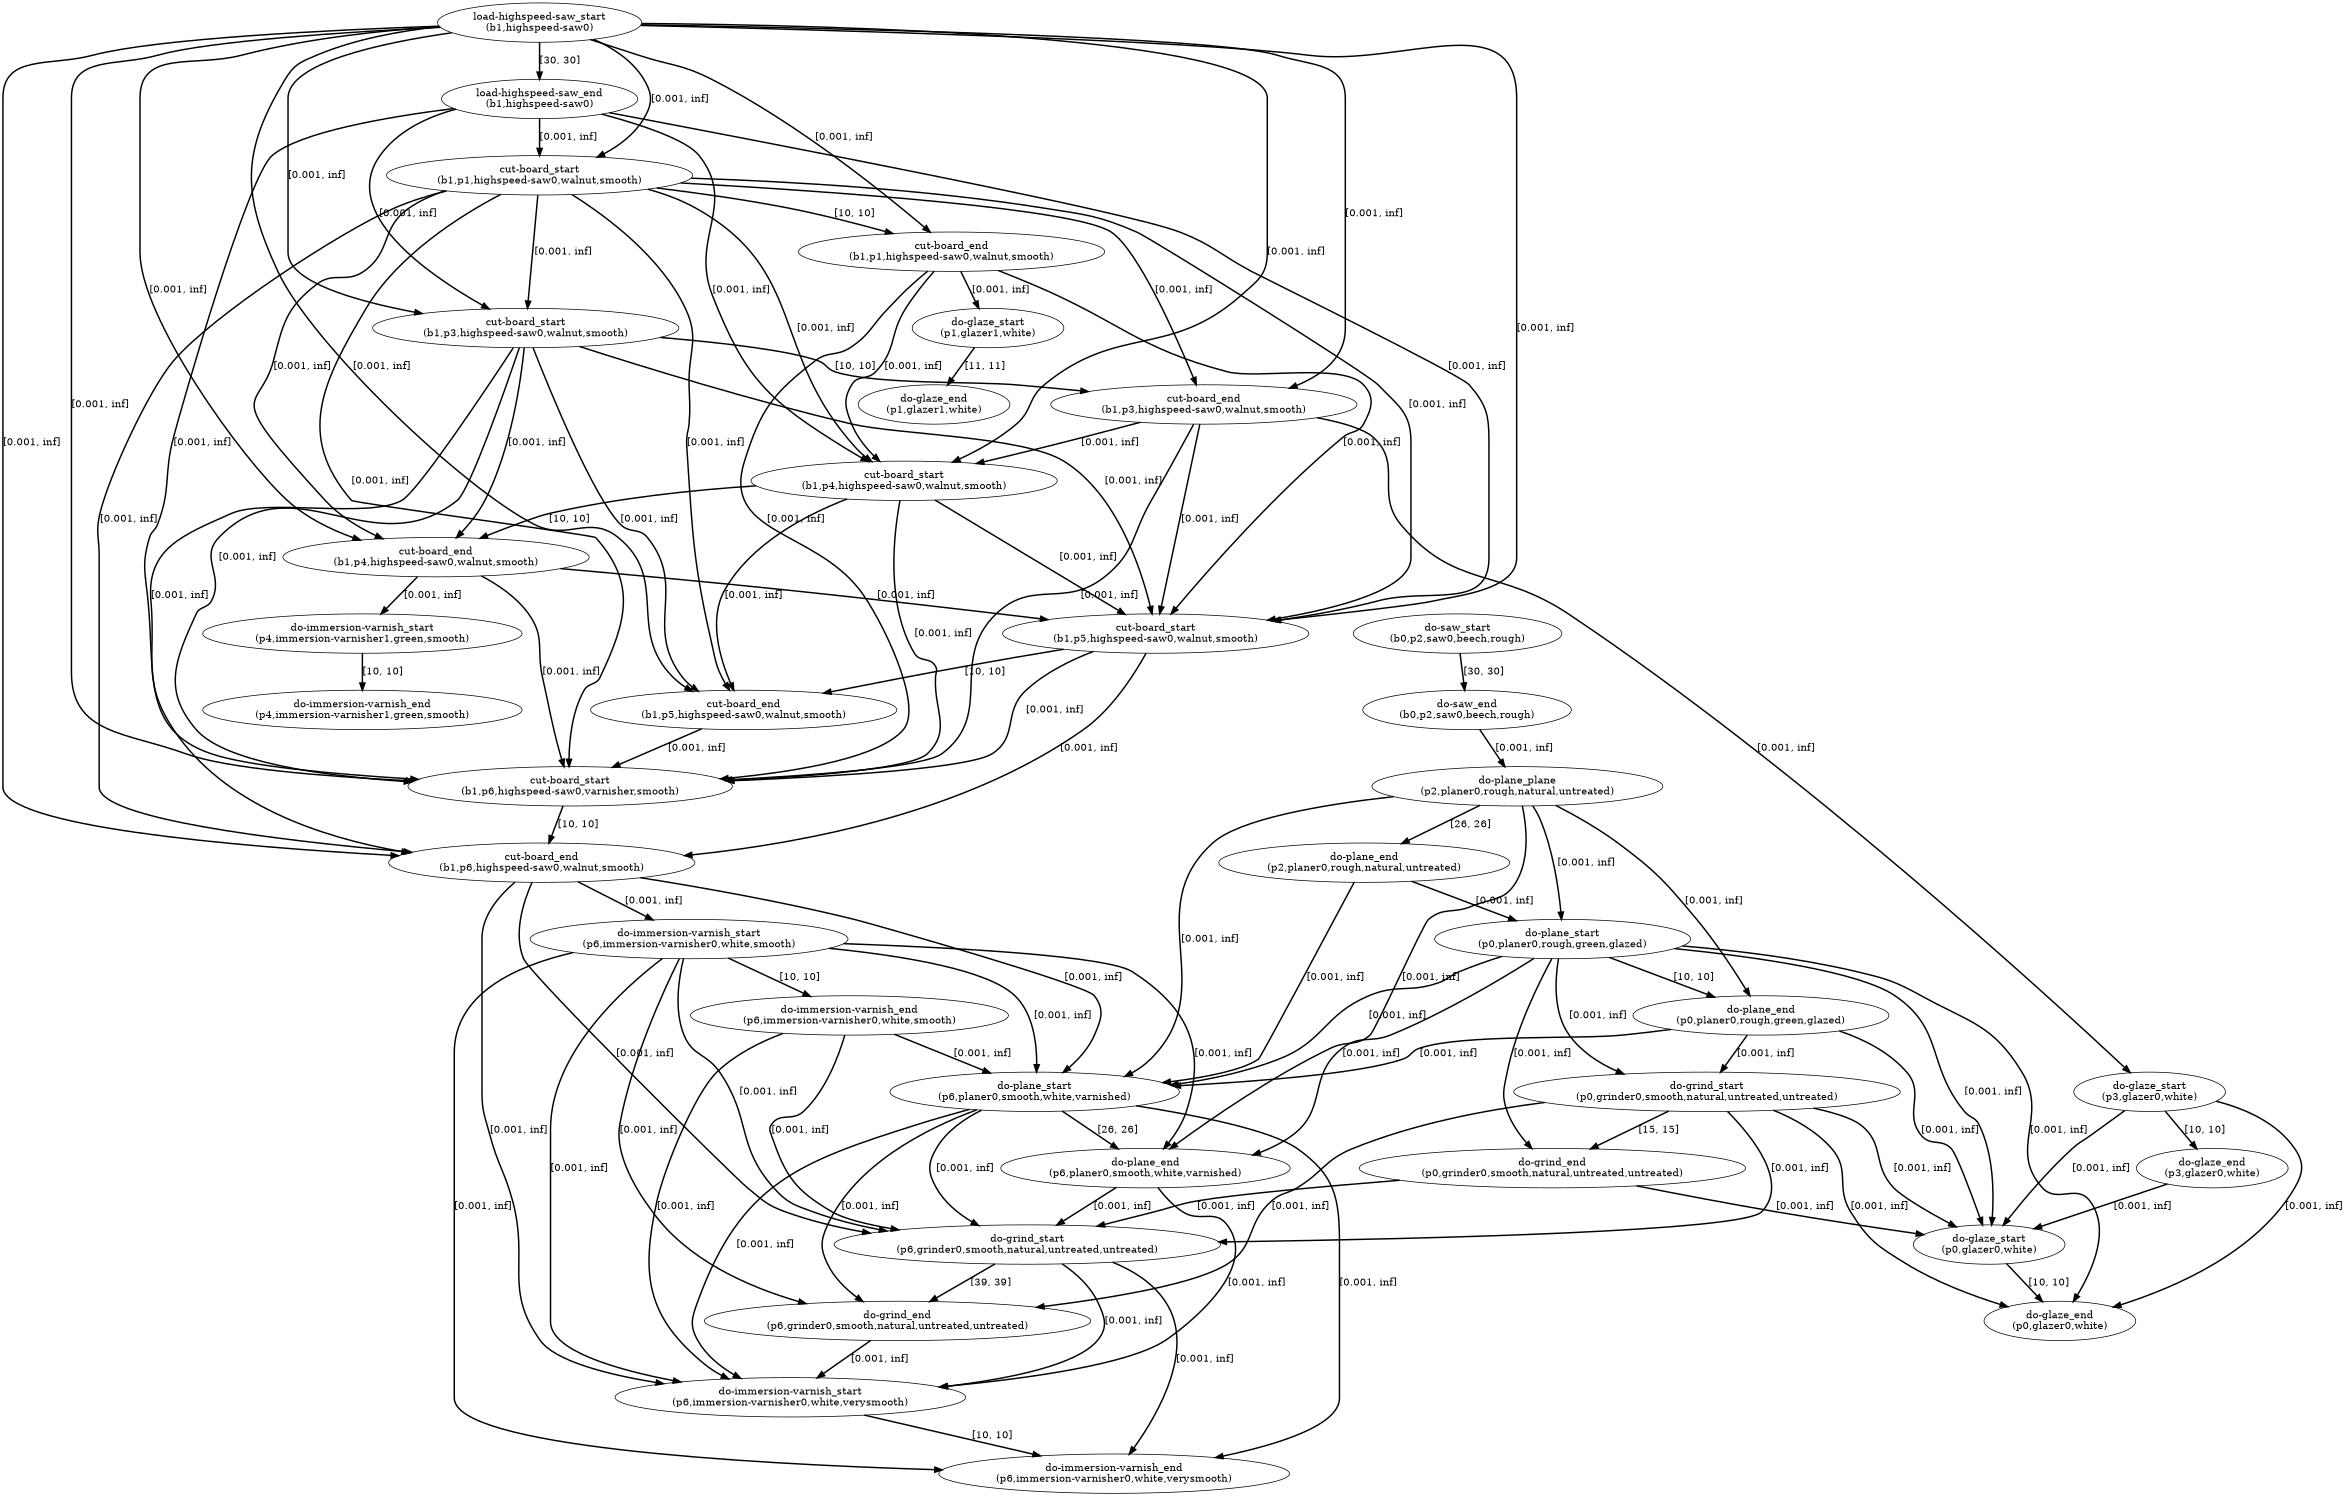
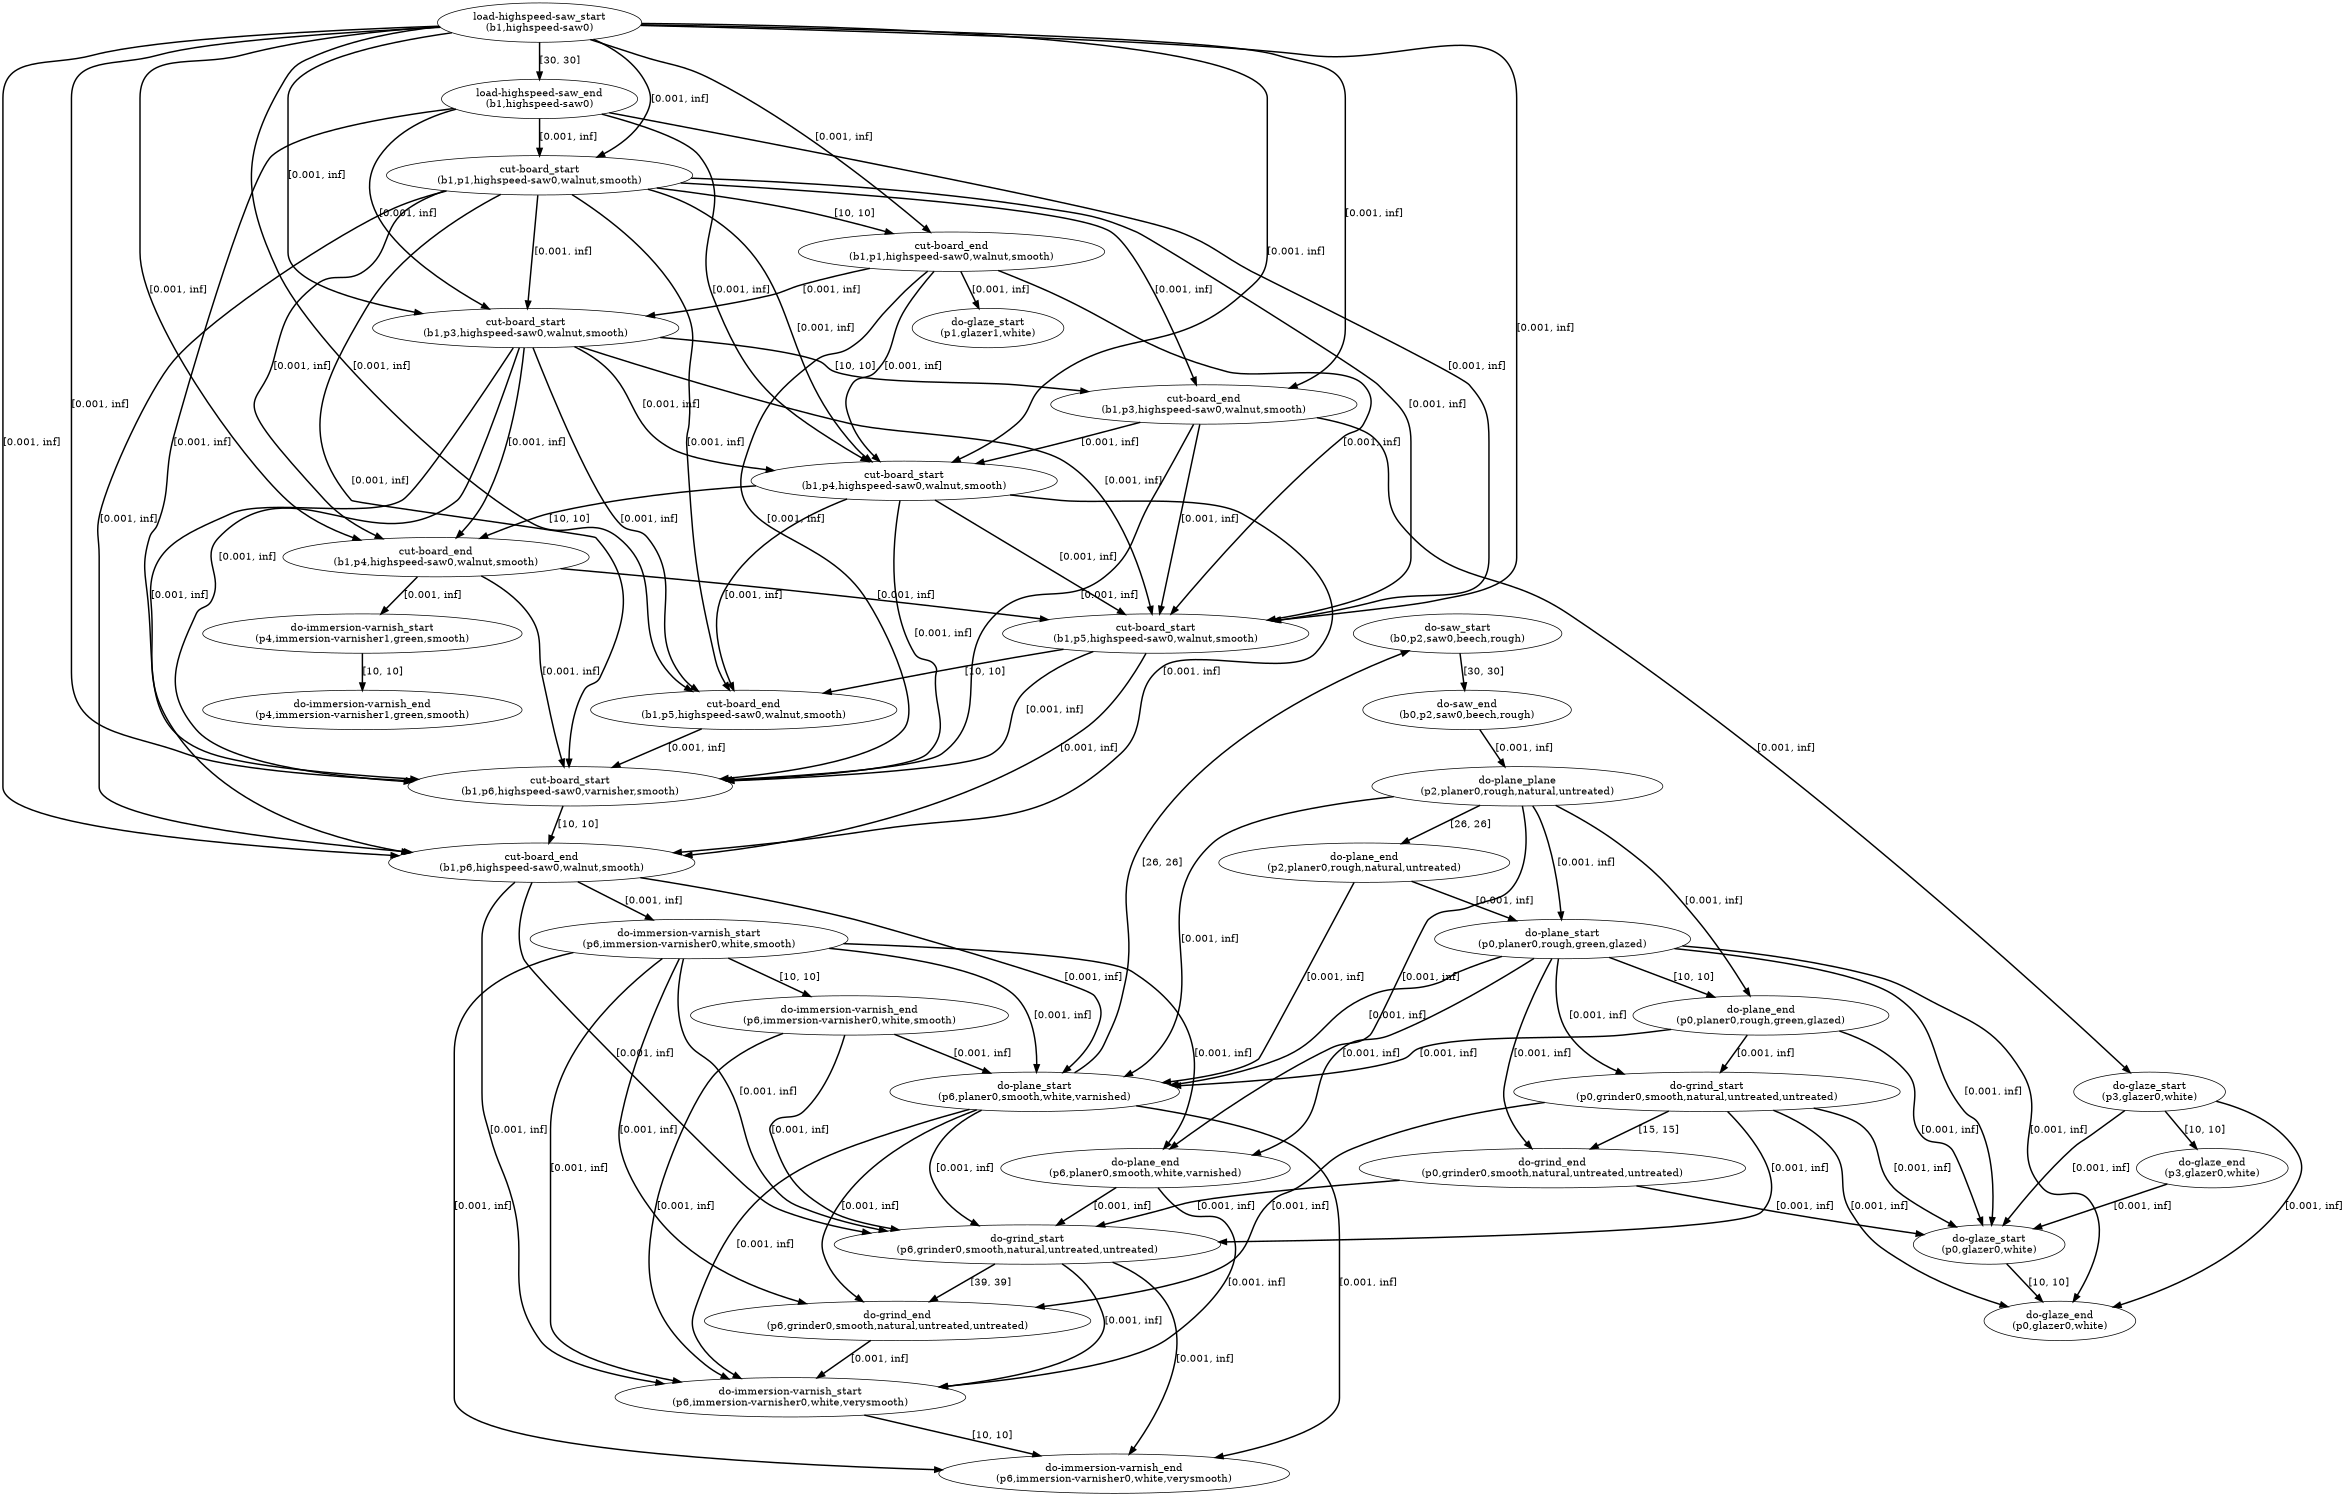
none -> (763, 297)
(934, 404) -> none
none -> (653, 435)
none -> (1170, 664)
(1087, 1128) -> (1164, 812)
